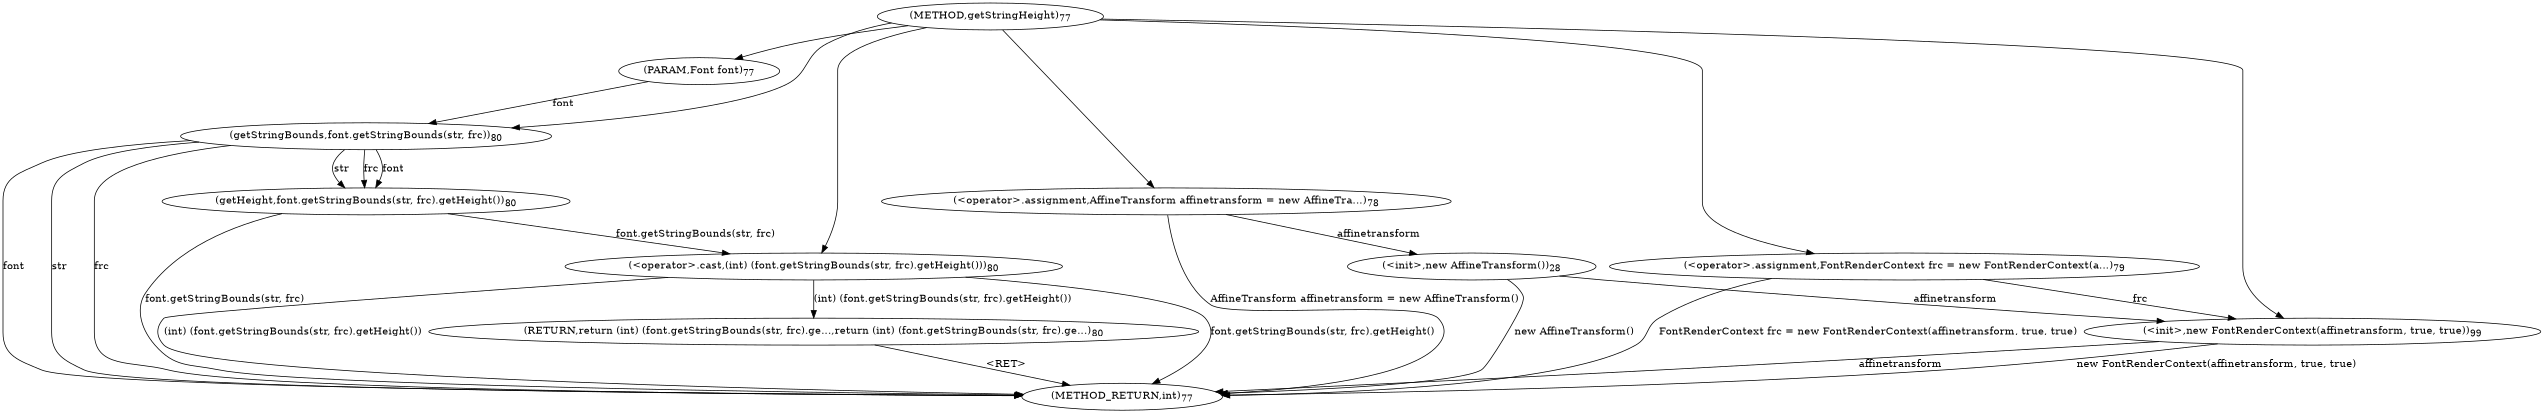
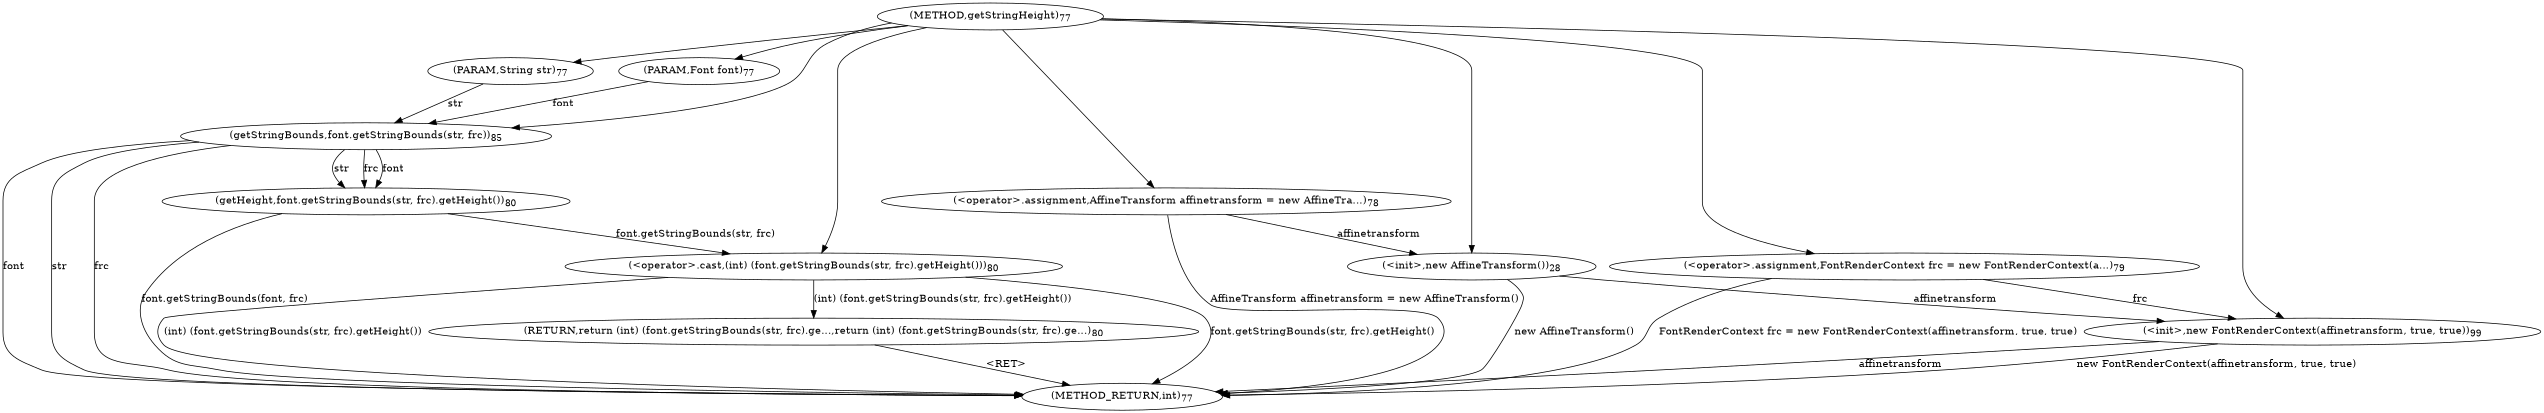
none -> (1378, 37)
none -> (511, 71)
(497, 135) -> (497, 135)
(225, 299) -> (225, 299)
